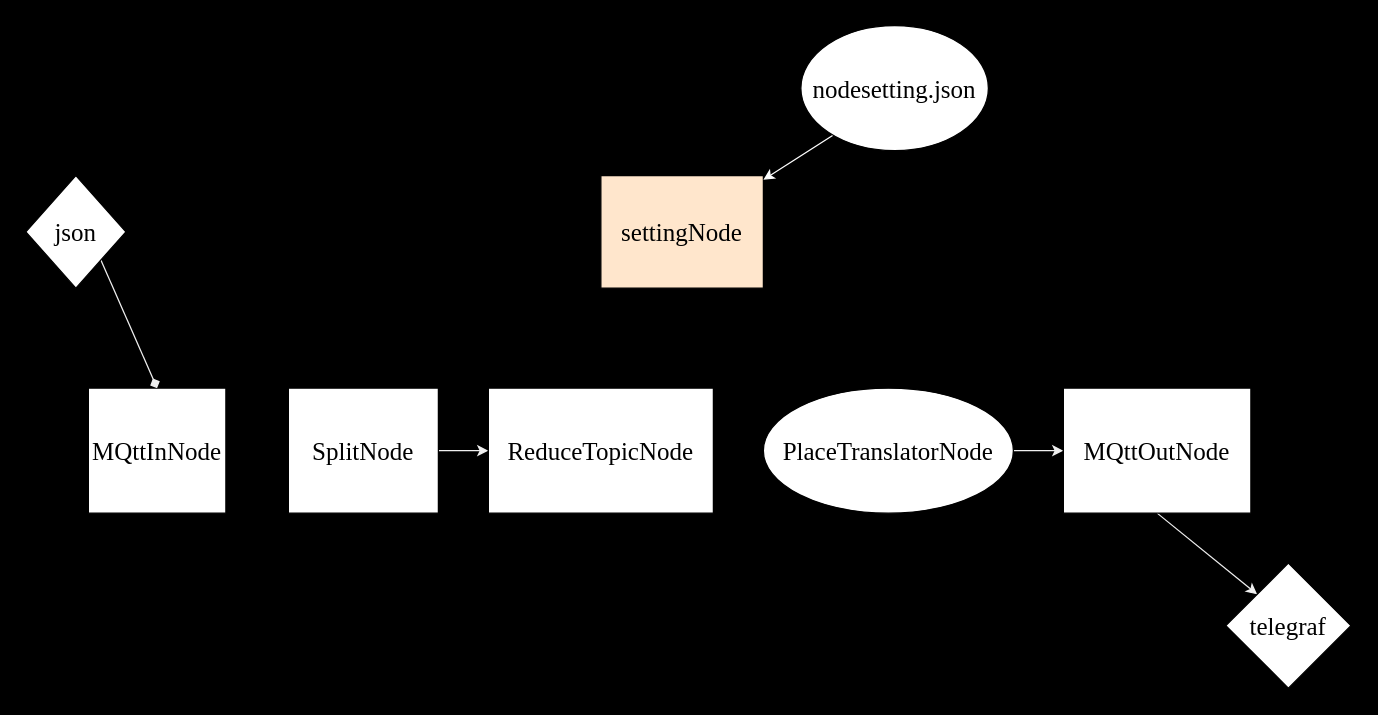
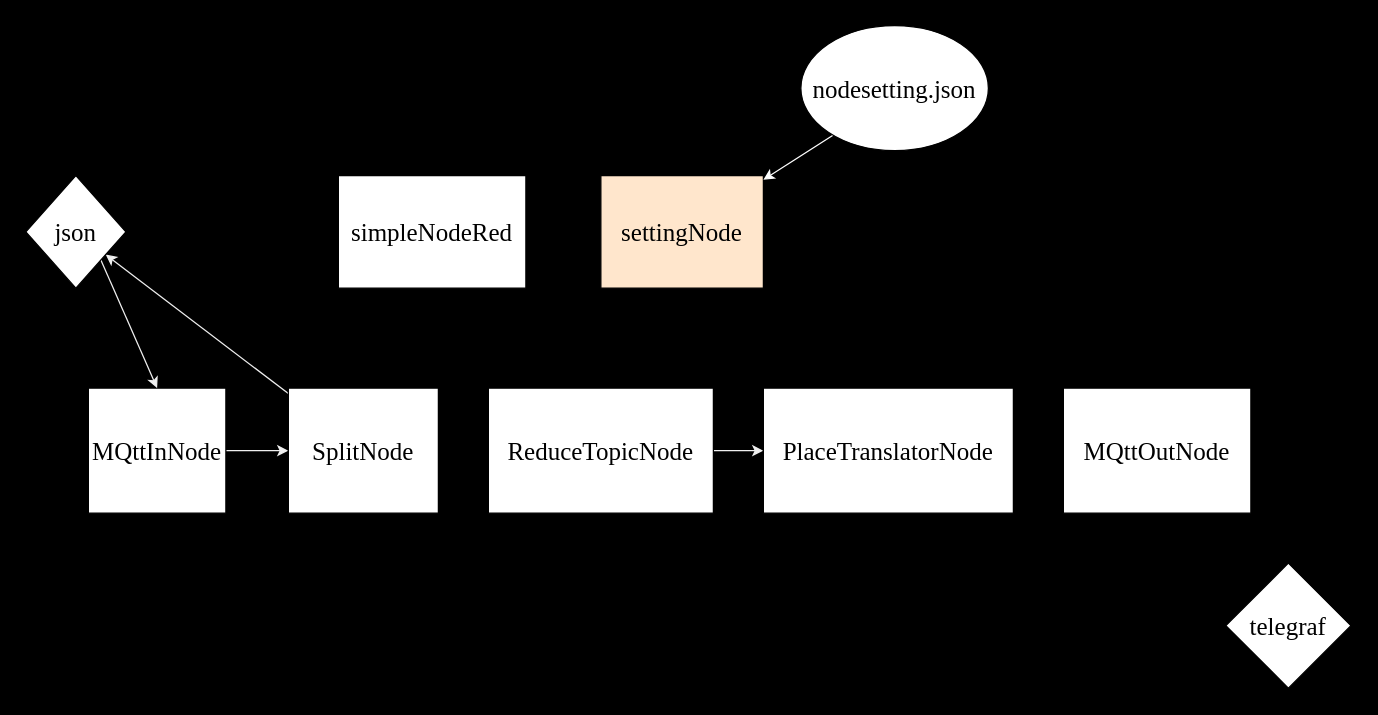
none -> (432, 232)
(153, 378) -> (153, 379)
none -> (253, 451)
(459, 451) -> (200, 327)
none -> (734, 451)
(888, 451) -> (888, 451)
(1034, 451) -> none
(1204, 551) -> none
